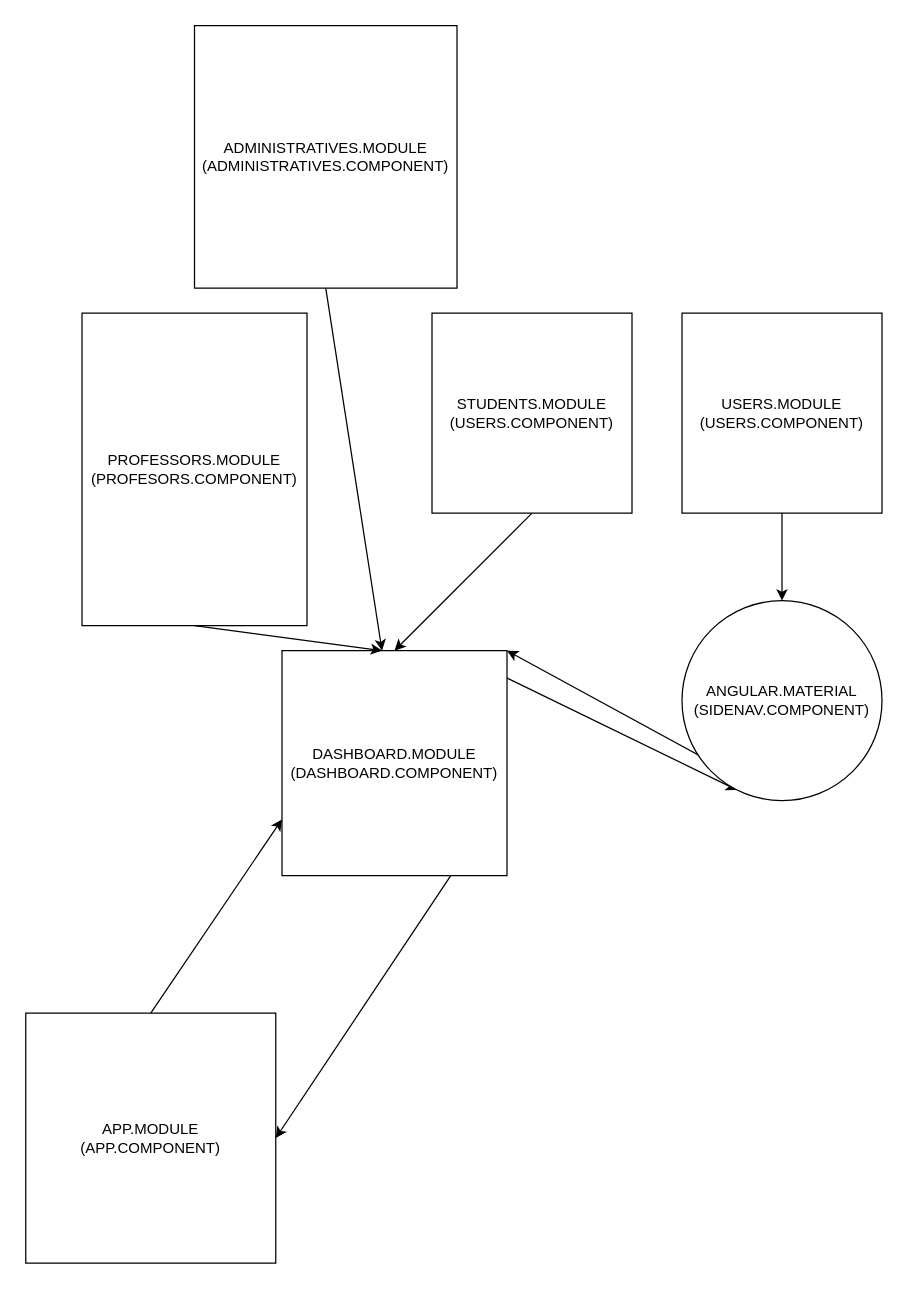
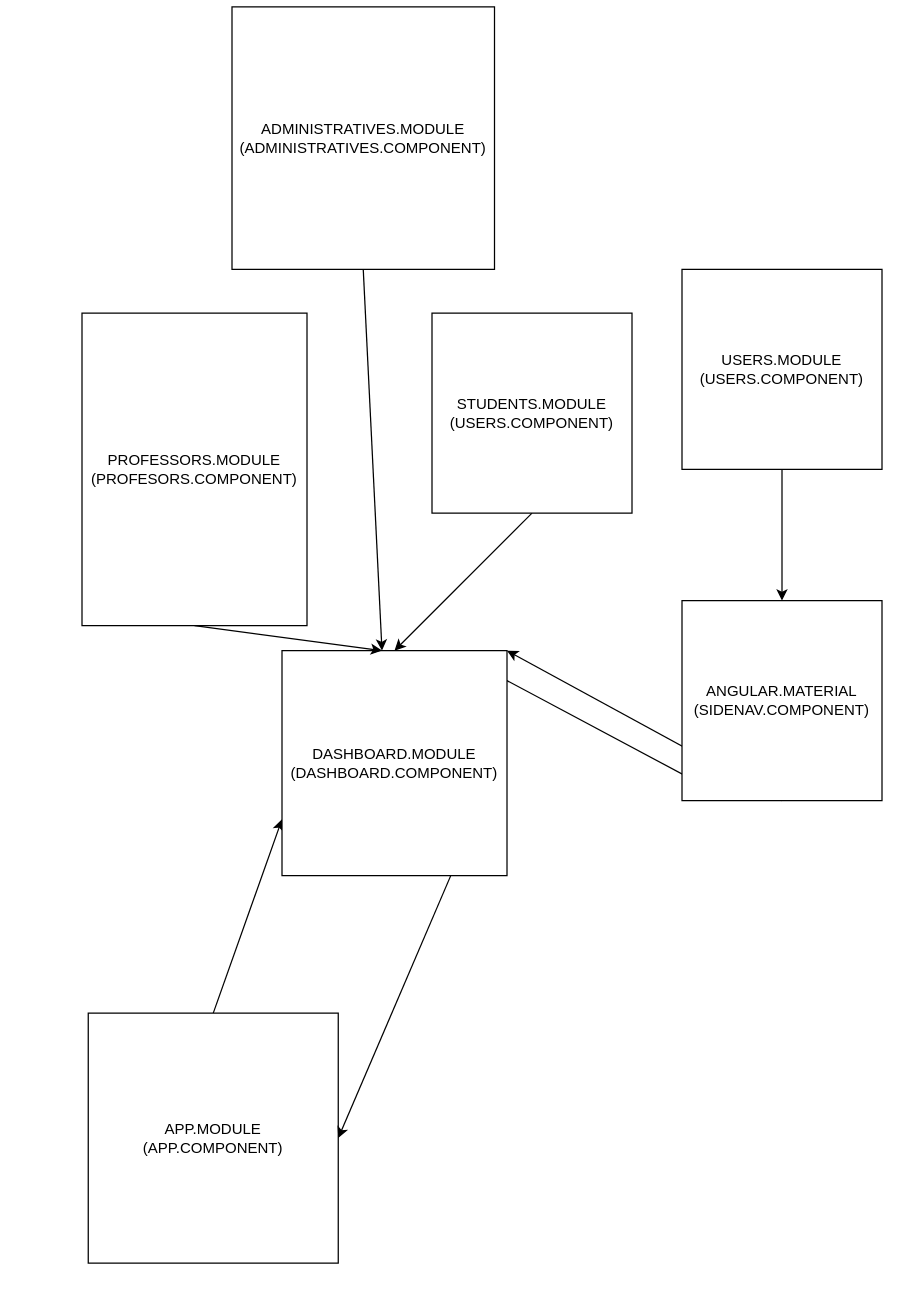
(326, 157) -> (363, 138)
(782, 413) -> (782, 369)
(782, 701) -> (782, 701)
(151, 1138) -> (213, 1138)
